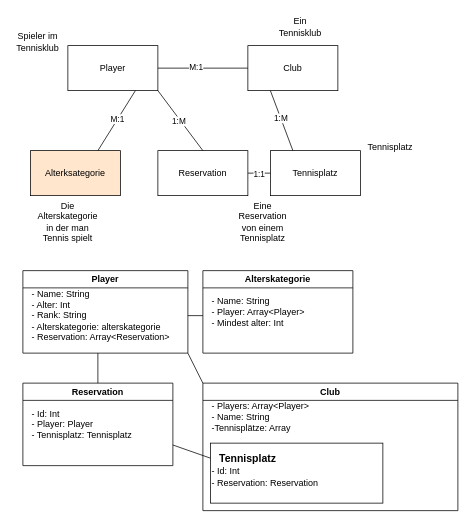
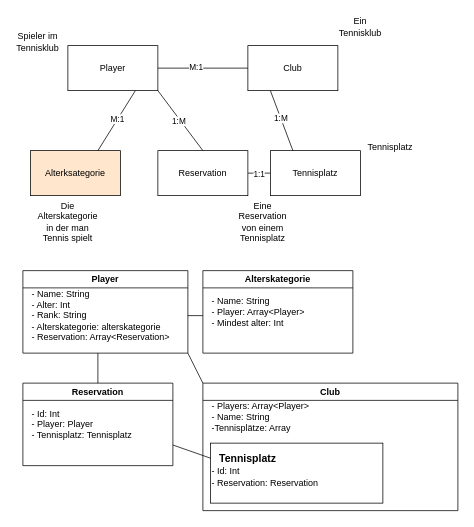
(300, 27) -> (360, 27)
